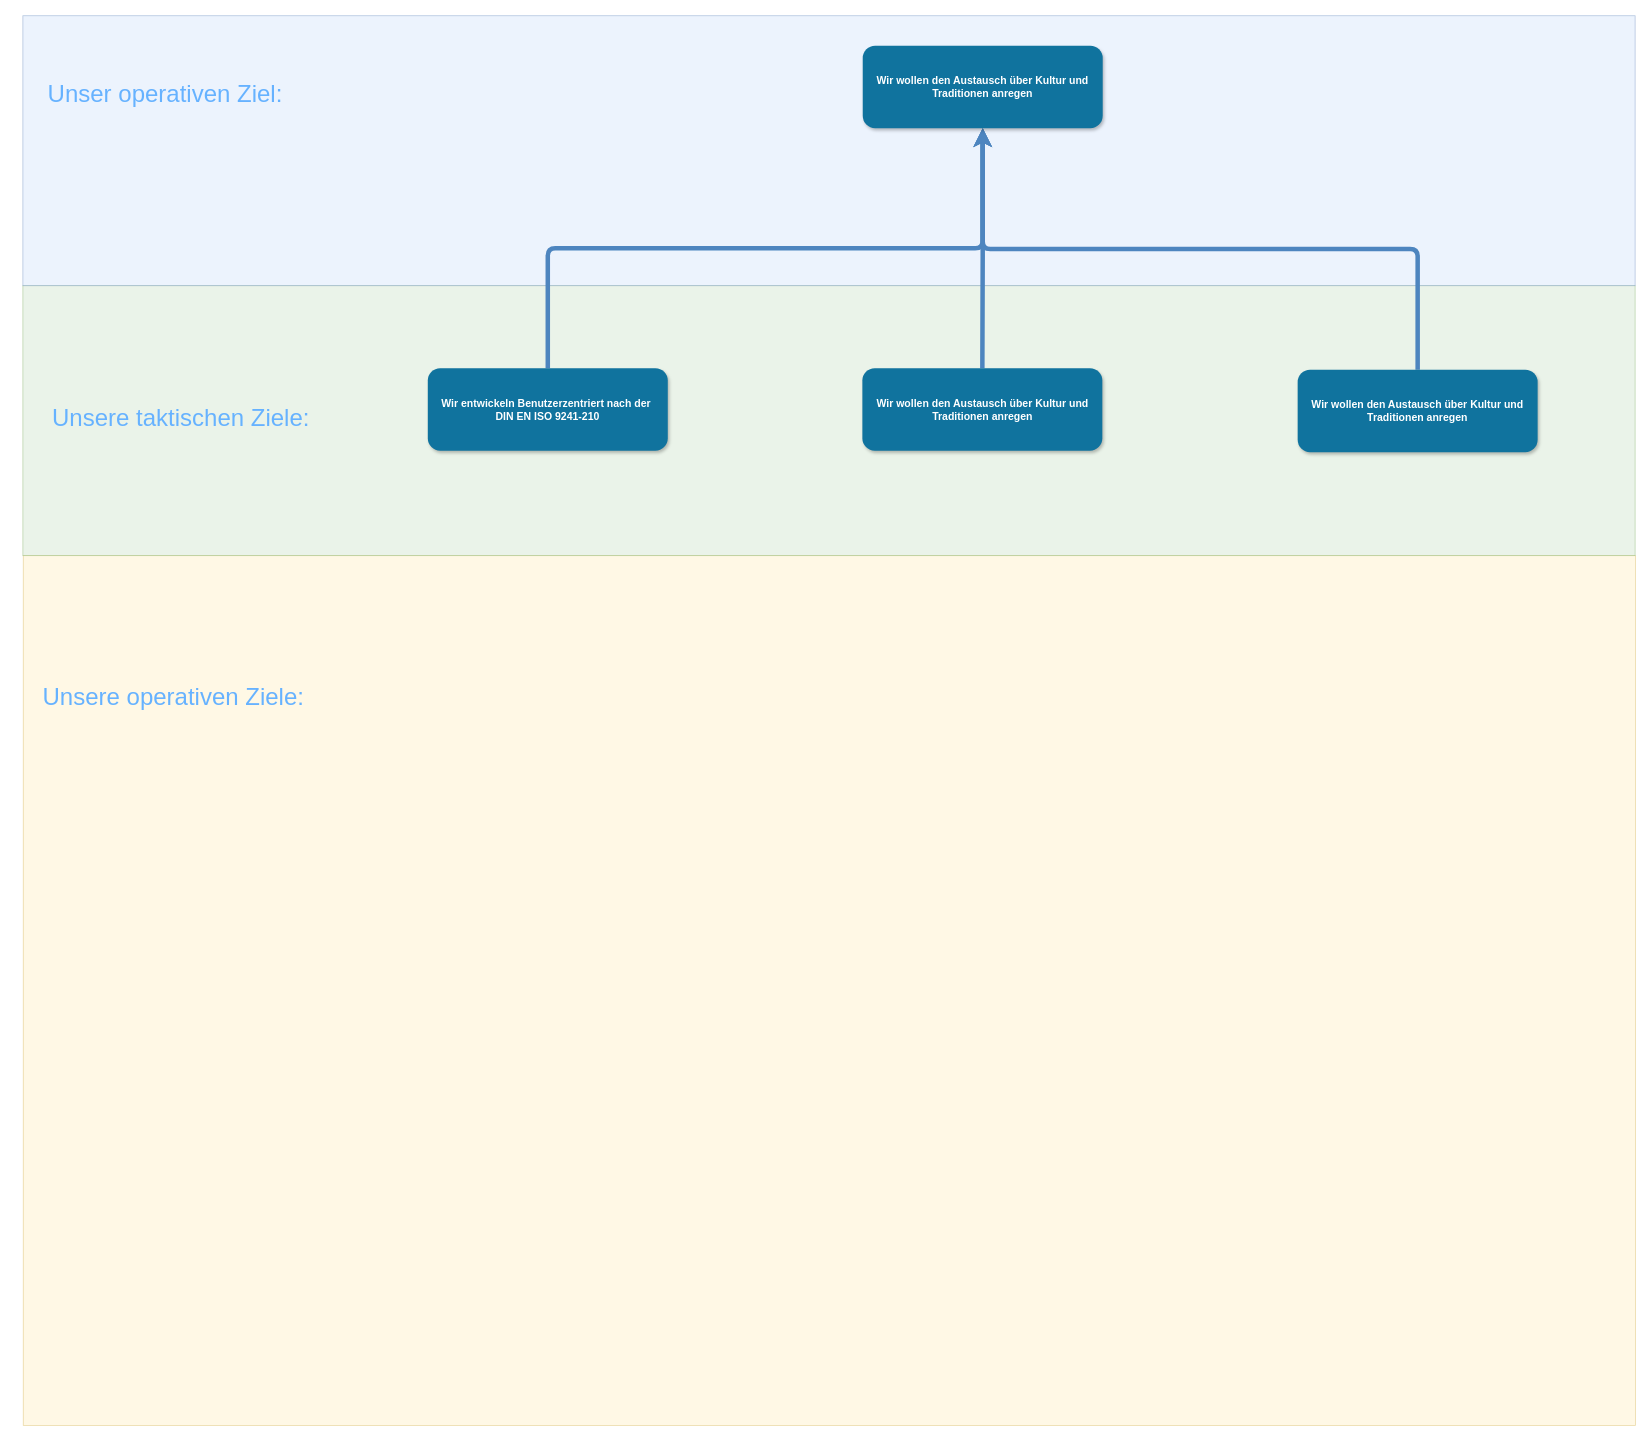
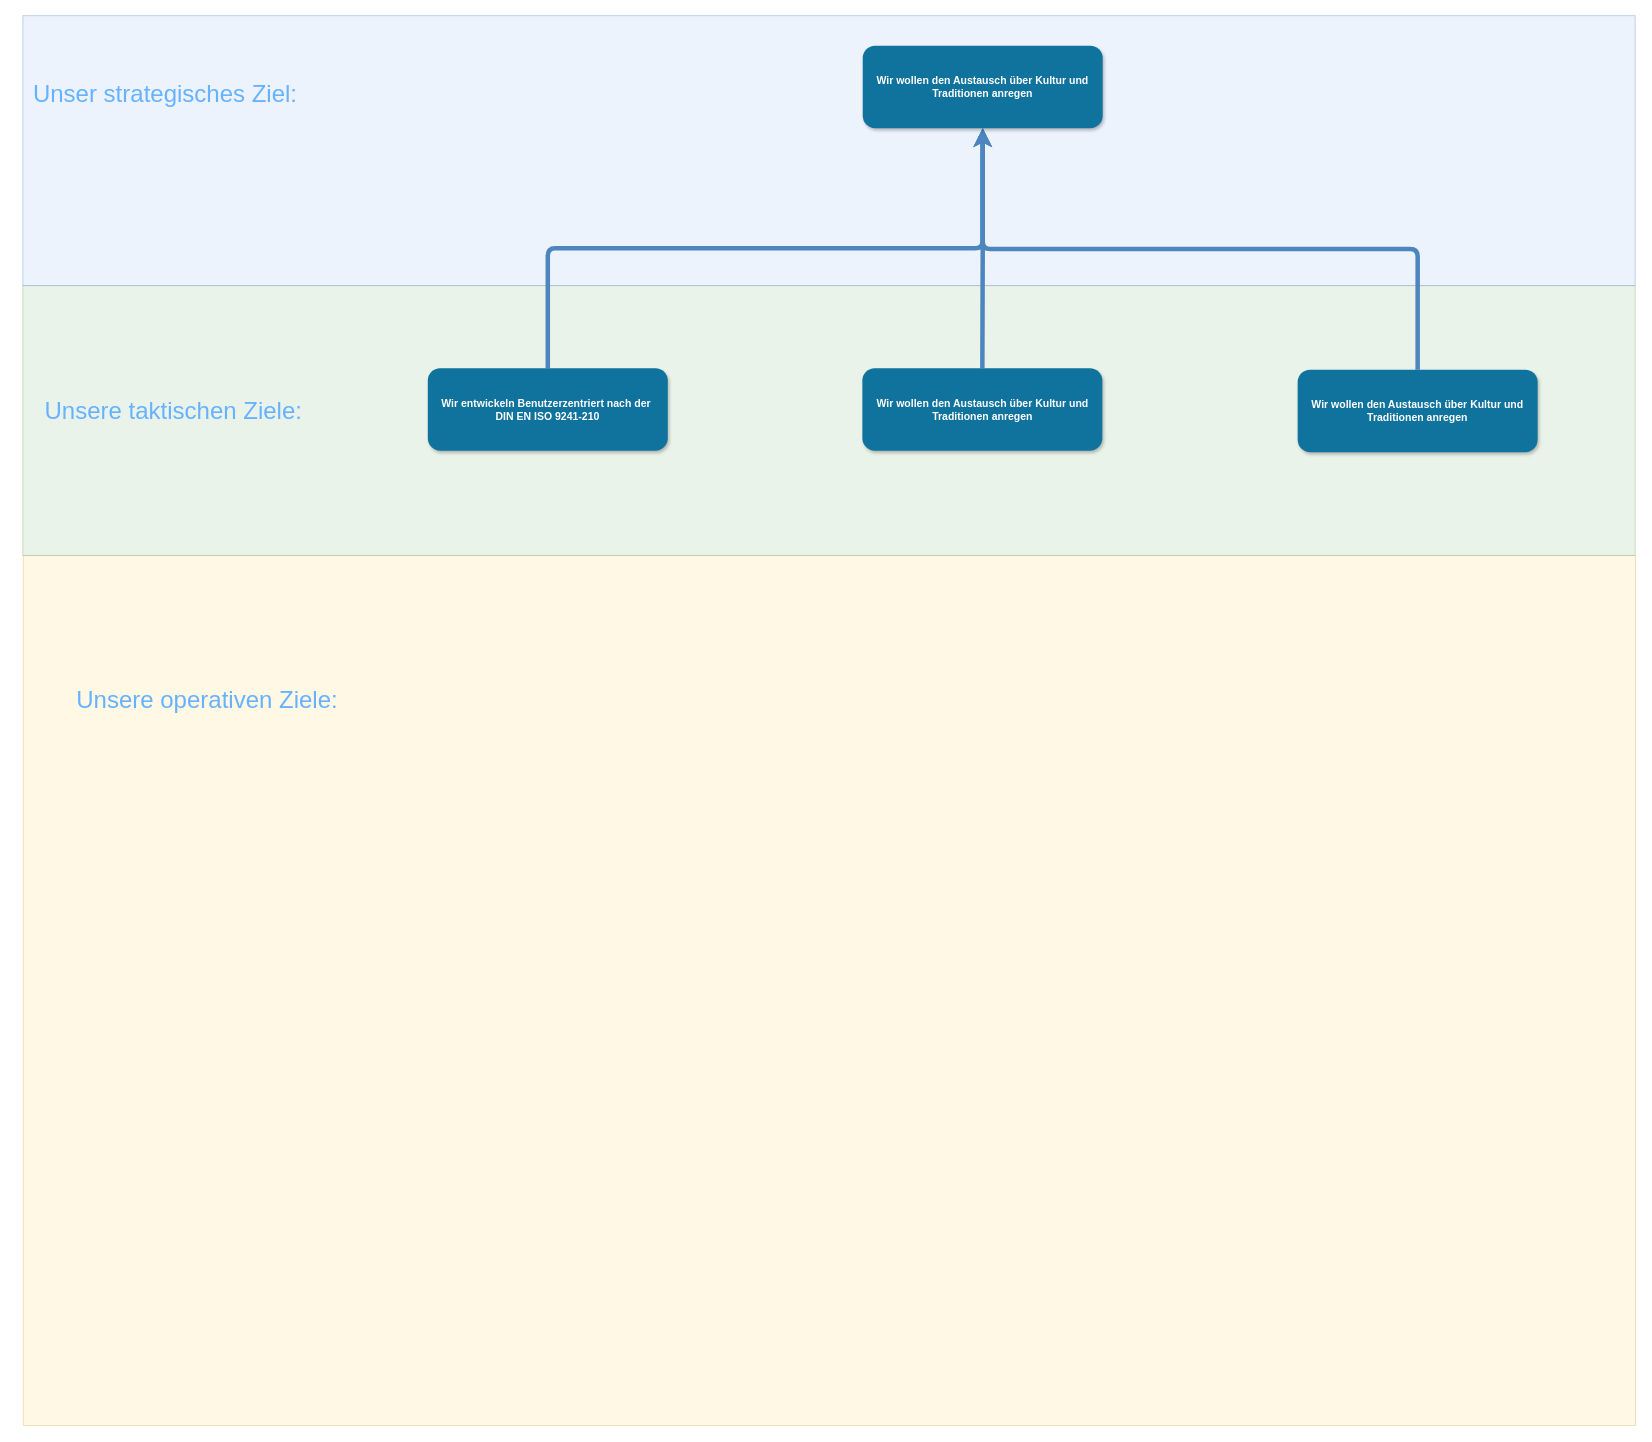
(165, 94) -> (165, 94)
(181, 418) -> (173, 411)
(173, 696) -> (207, 700)
